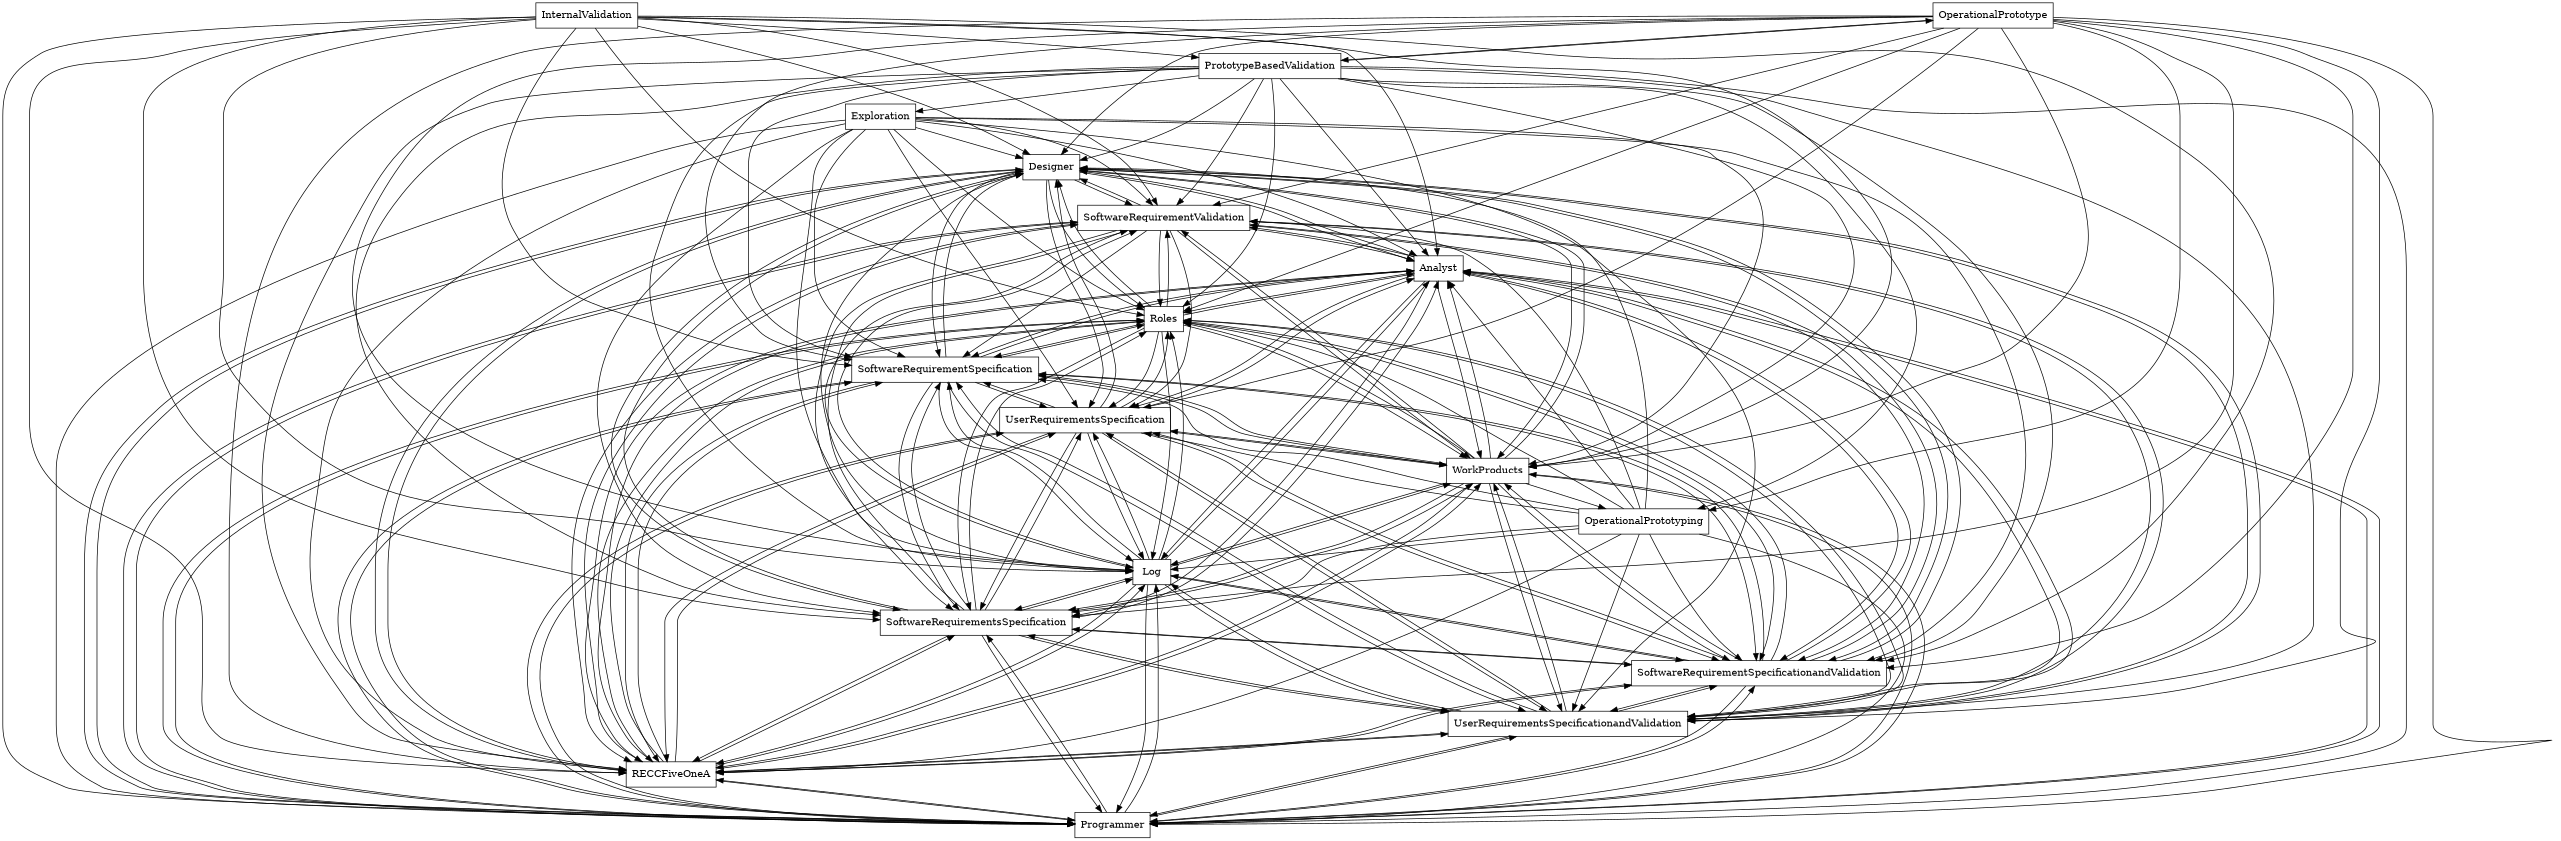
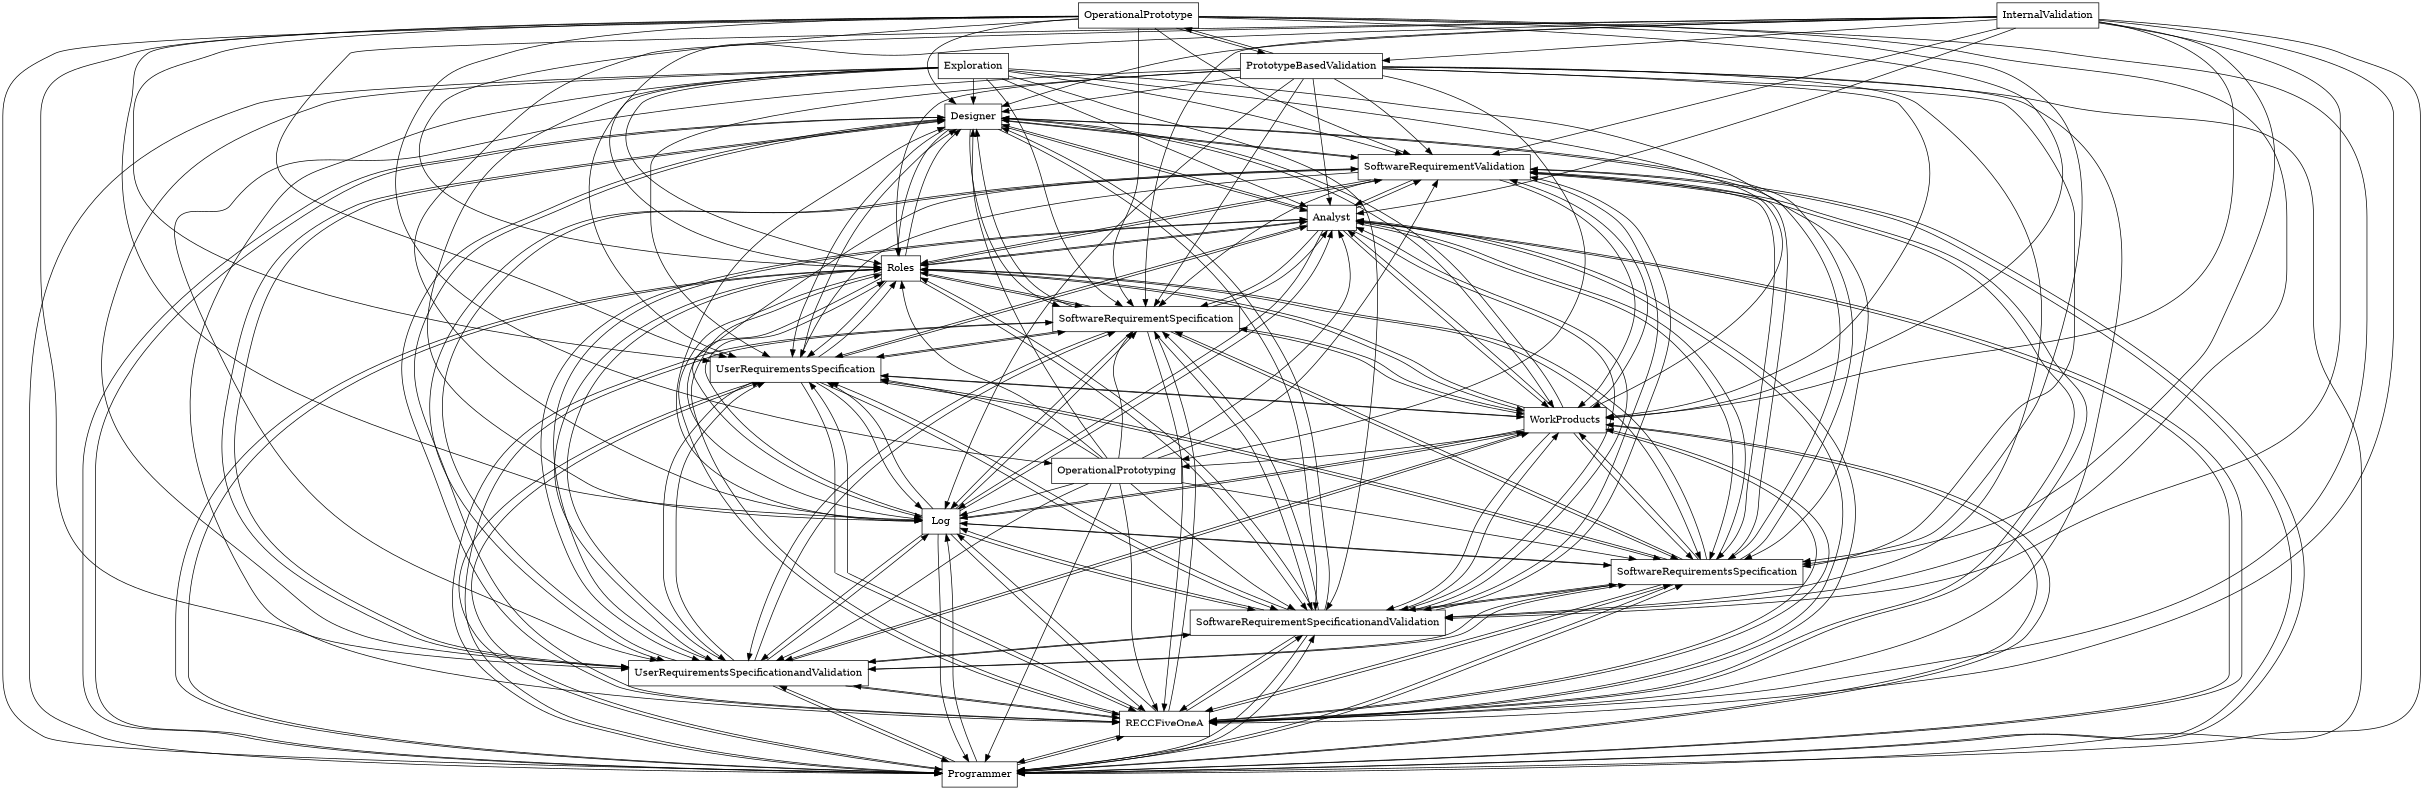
none -> (748, 37)
(1061, 93) -> (821, 108)
(843, 415) -> none
